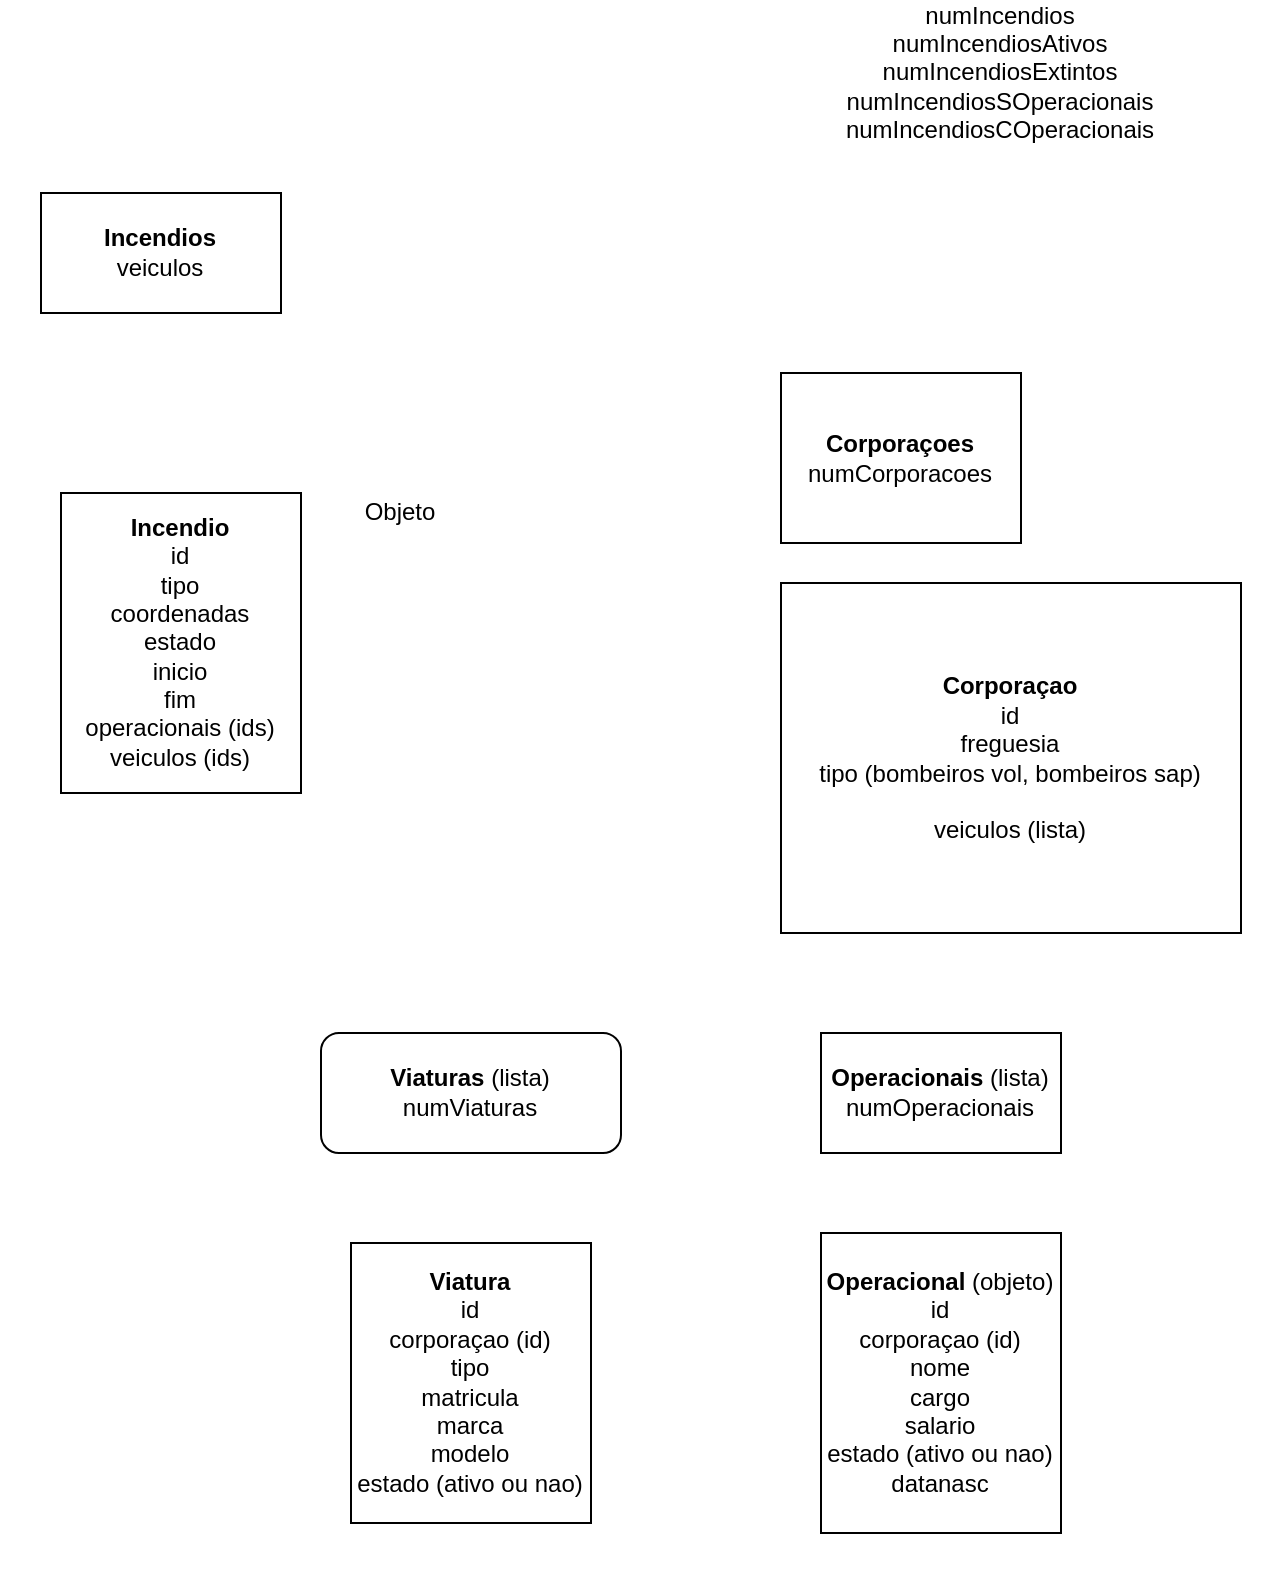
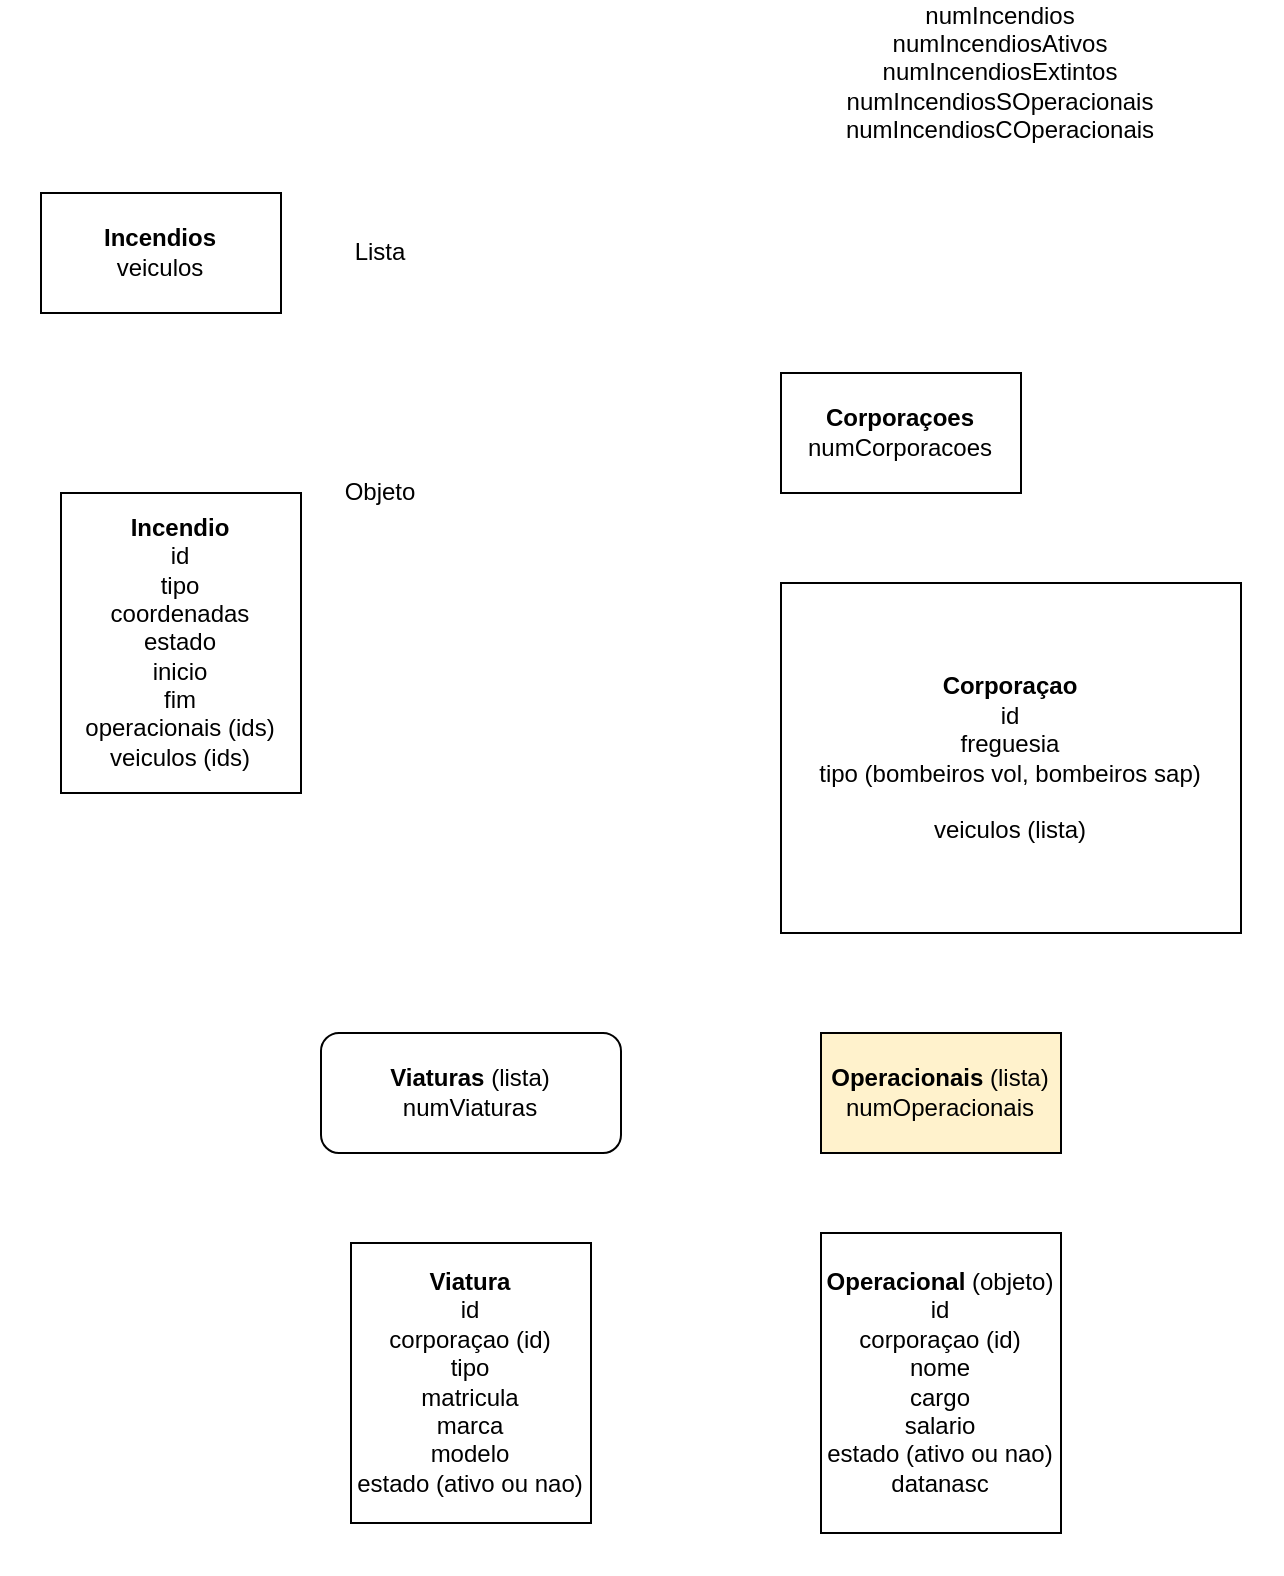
none -> (381, 253)
(901, 458) -> (901, 433)
(401, 513) -> (381, 493)
(941, 1093) -> (941, 1093)
